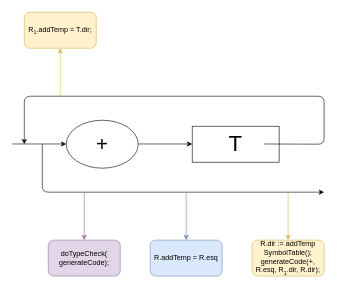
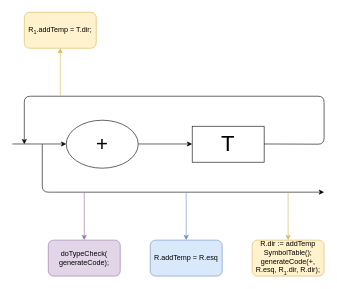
(236, 144) -> (228, 144)
